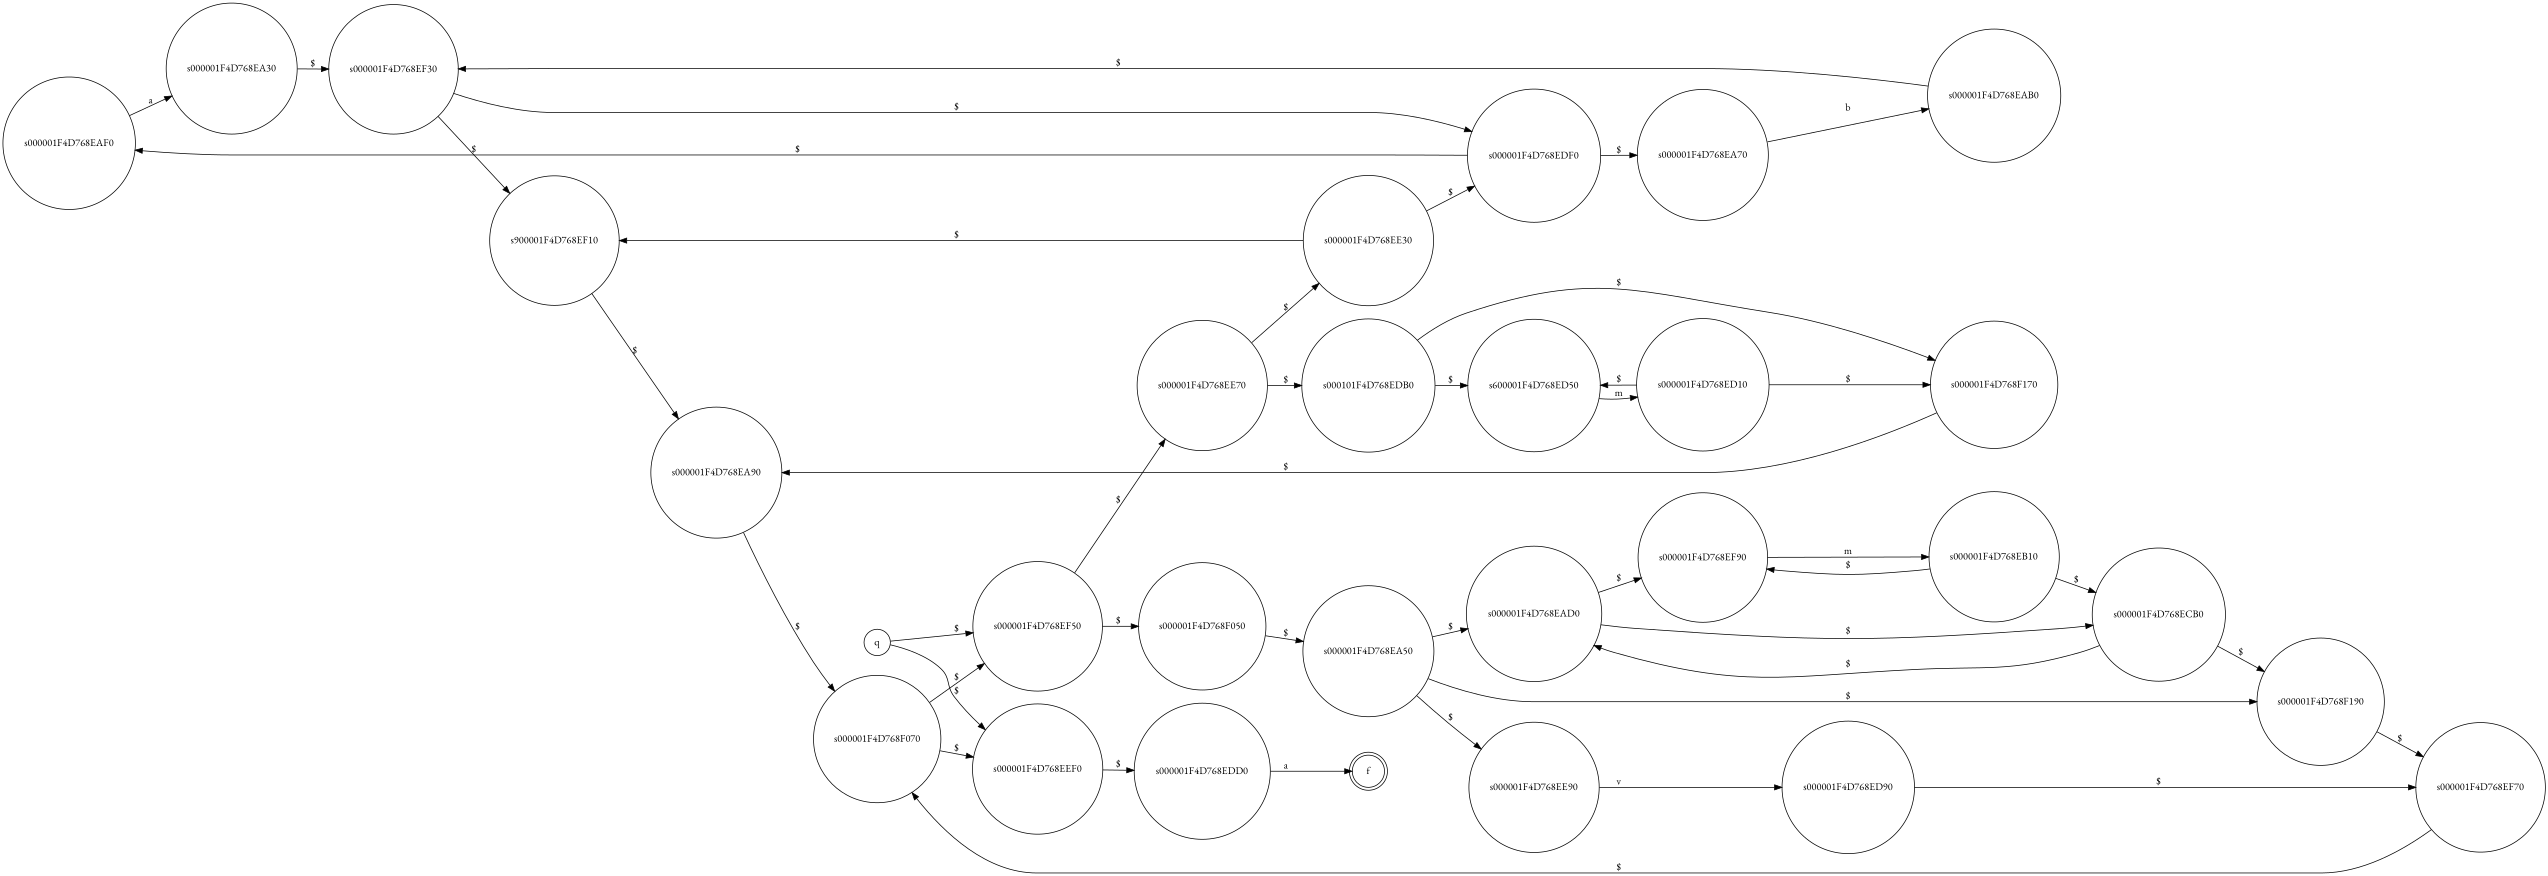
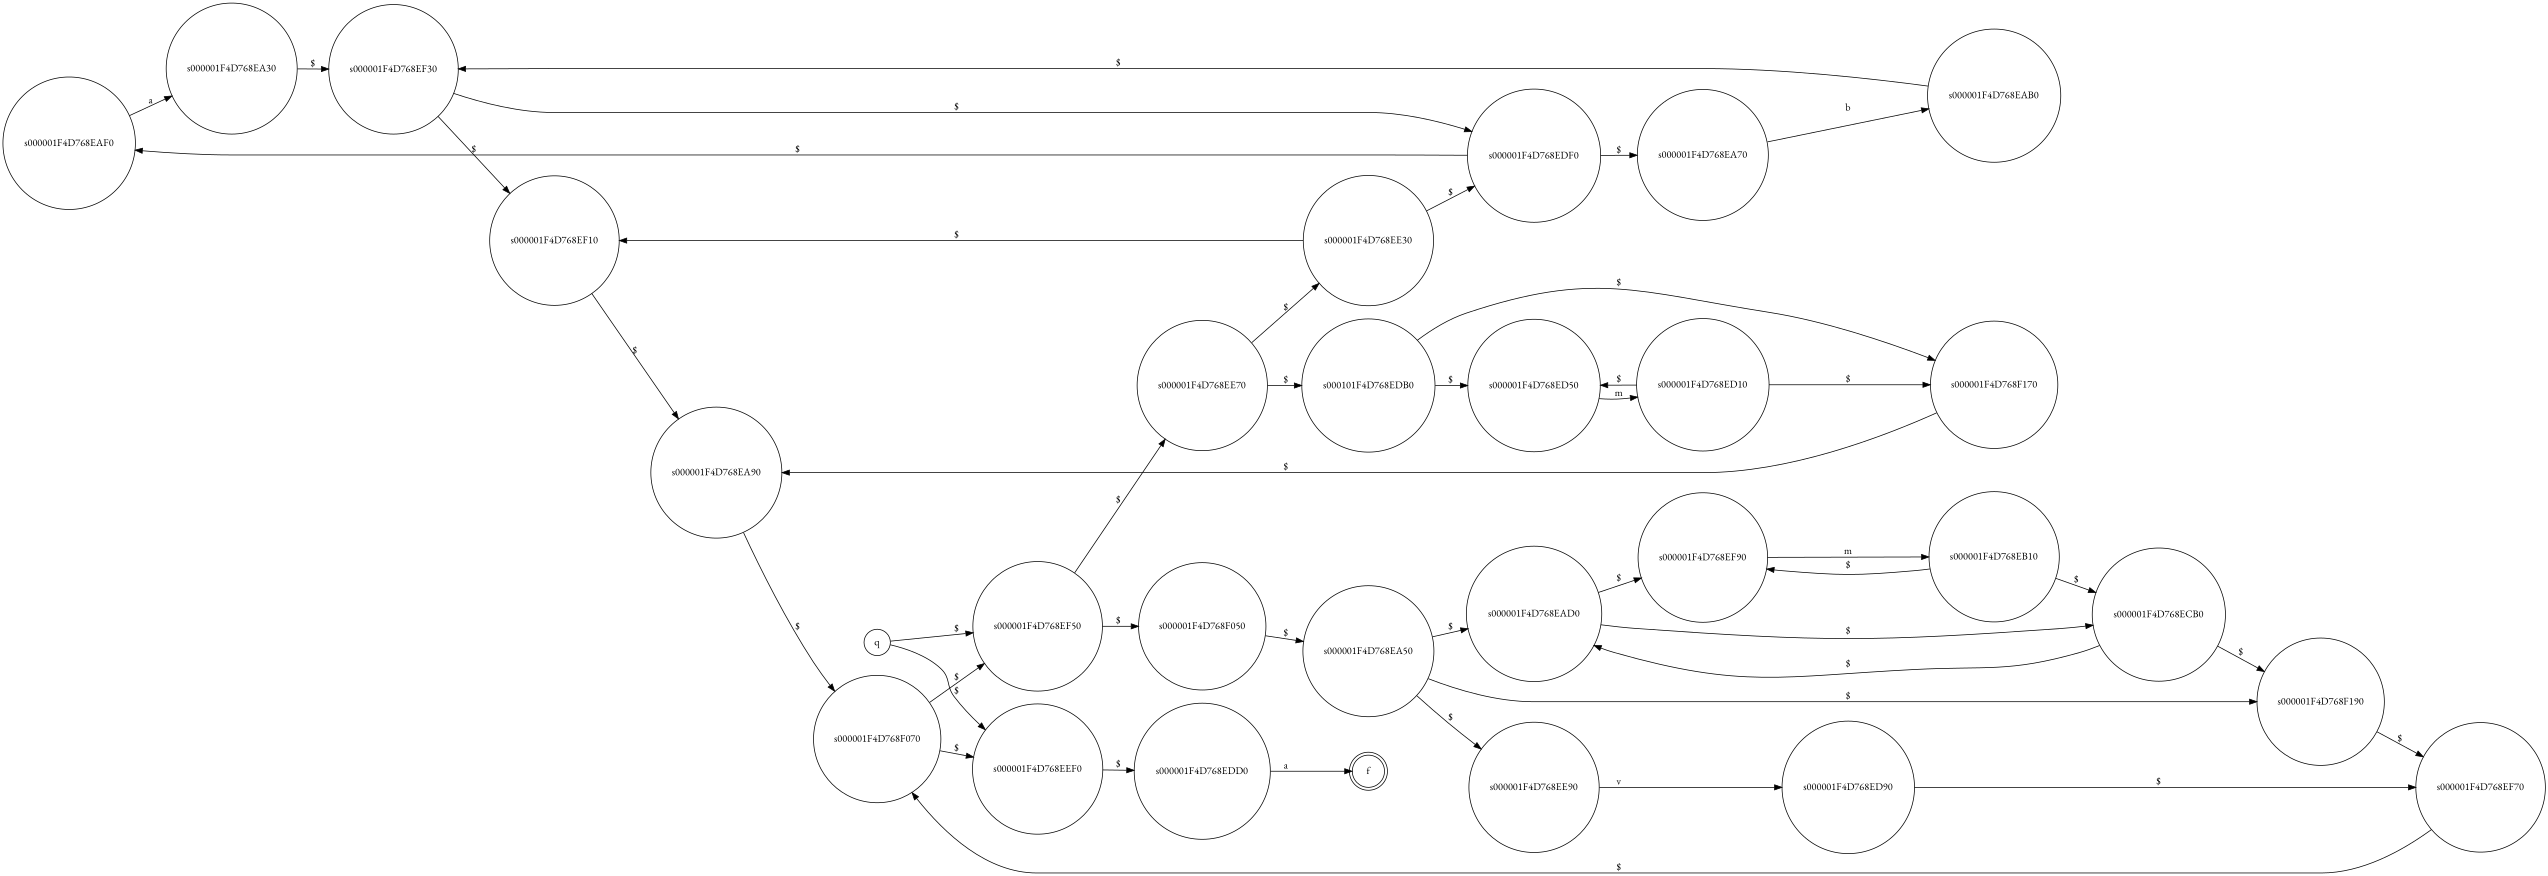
(554, 241) -> (554, 241)
(1534, 386) -> (1534, 386)
